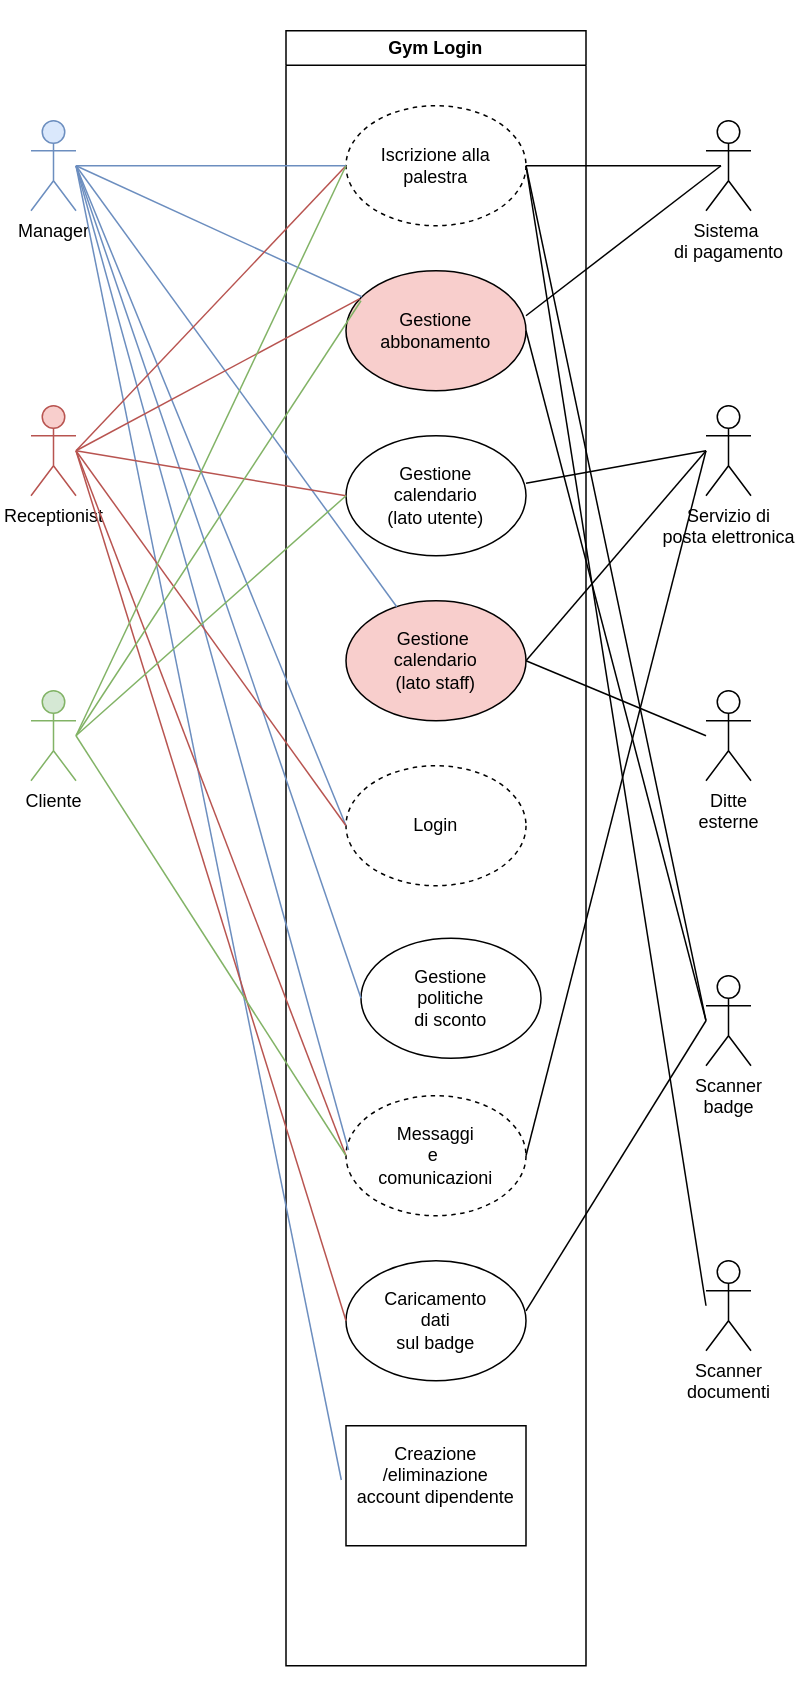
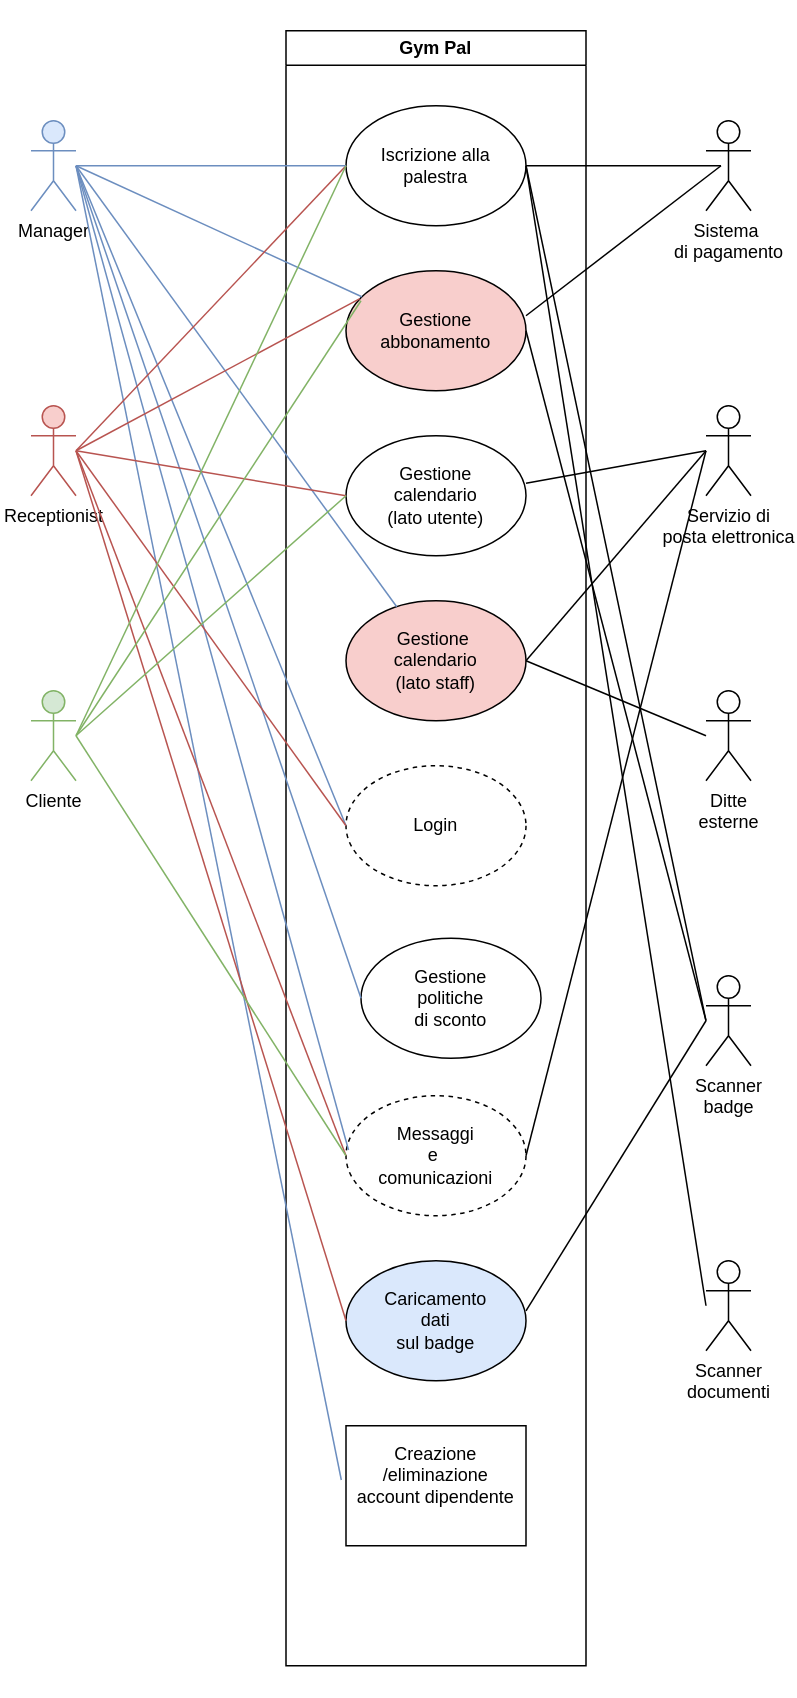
(436, 49) -> (436, 49)
(436, 166) -> (436, 166)
(436, 1321) -> (436, 1321)
